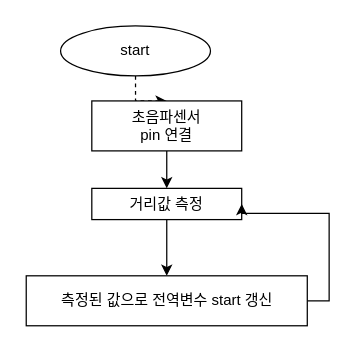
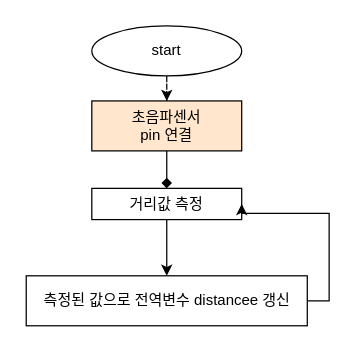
(136, 51) -> (167, 51)
(167, 126) -> (167, 126)
(167, 178) -> (167, 177)
(168, 301) -> (168, 301)
